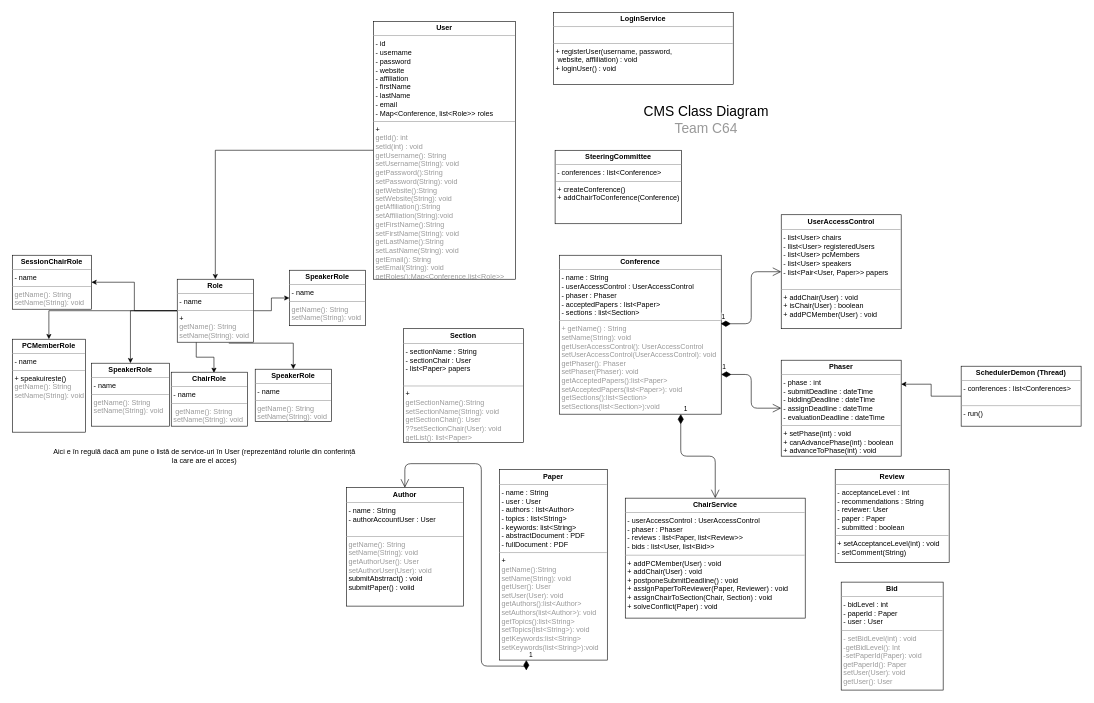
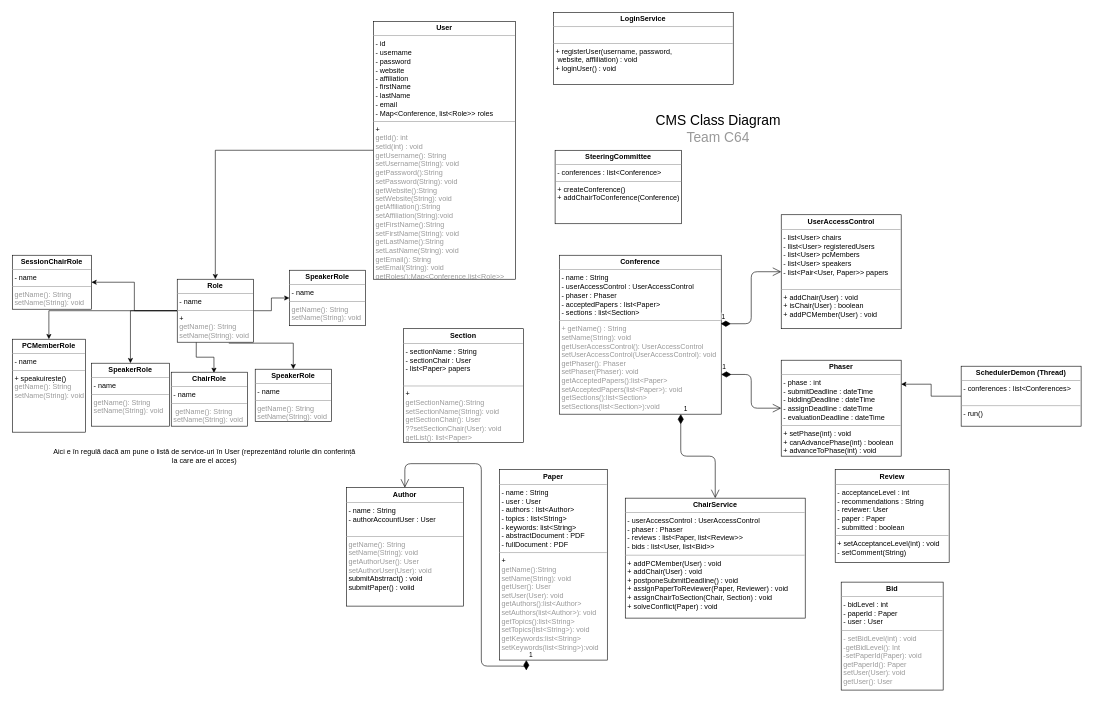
(707, 120) -> (719, 129)
